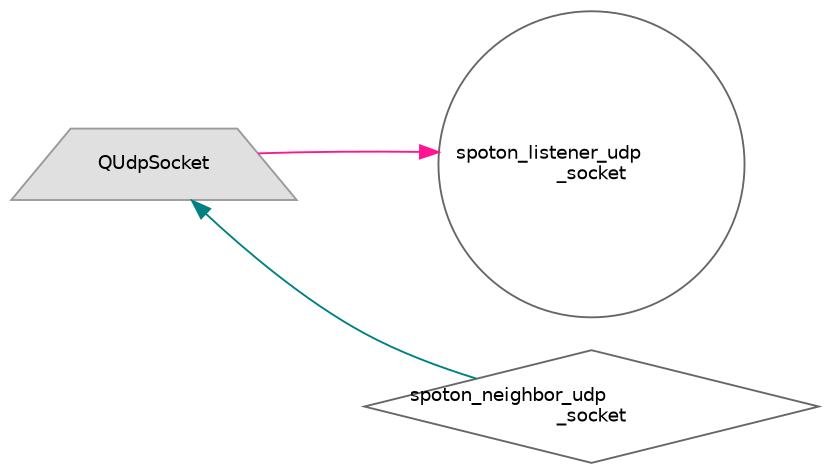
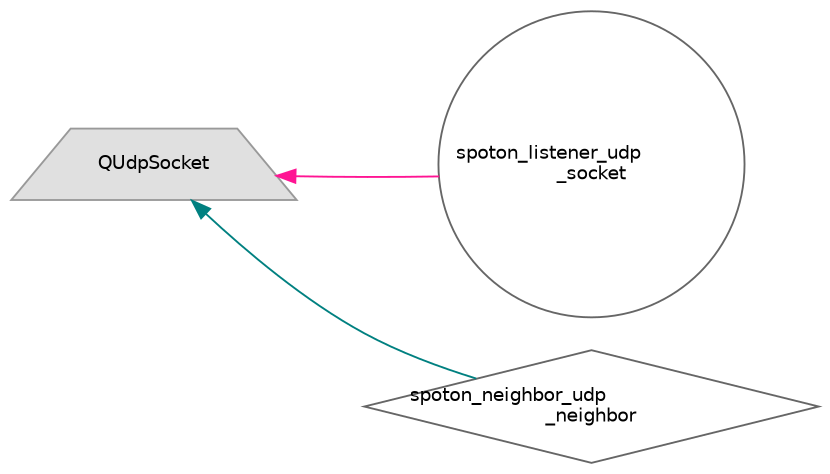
(339, 152) -> (368, 177)
(591, 407) -> (591, 407)
